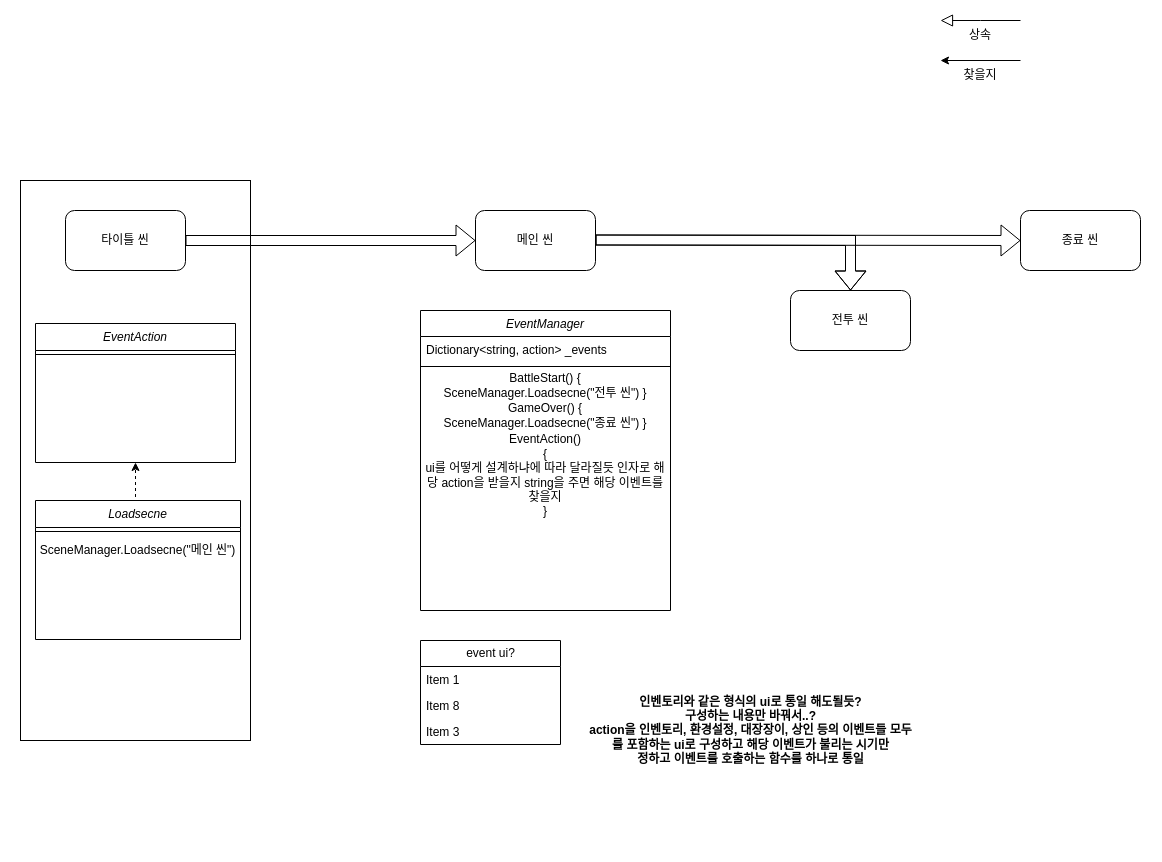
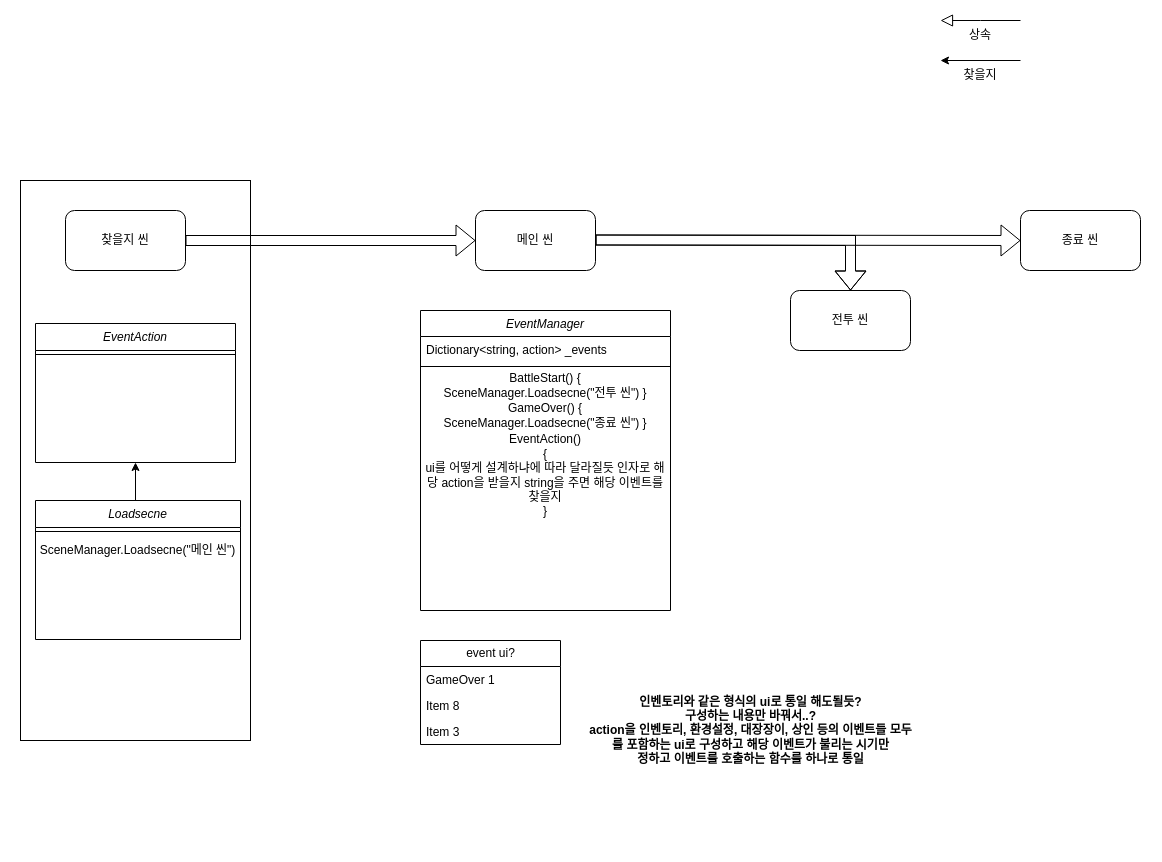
(126, 241) -> (126, 241)
(136, 485) -> (136, 485)
(445, 681) -> (459, 681)
